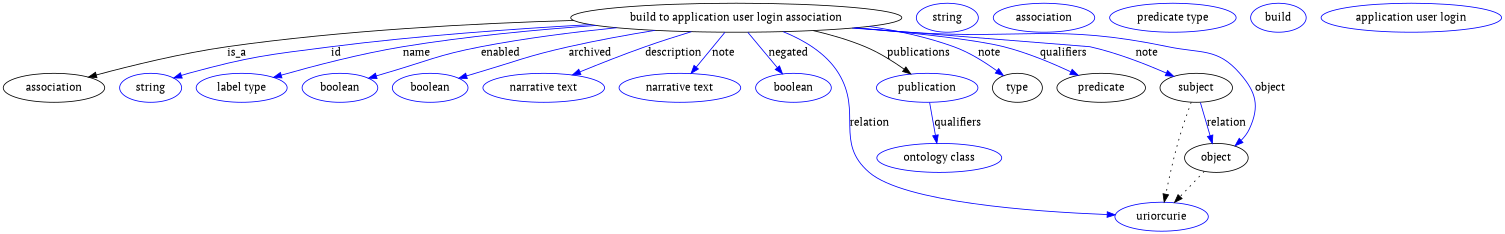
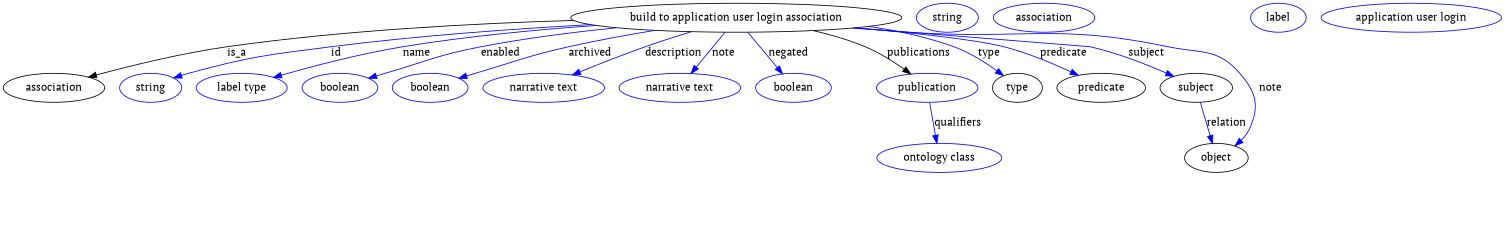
(1173, 18) -> none
(1278, 18) -> (1278, 18)
(989, 53) -> (989, 53)
(1063, 53) -> (1063, 53)
(1147, 53) -> (1147, 53)
(1270, 88) -> (1270, 88)
(1162, 217) -> none
